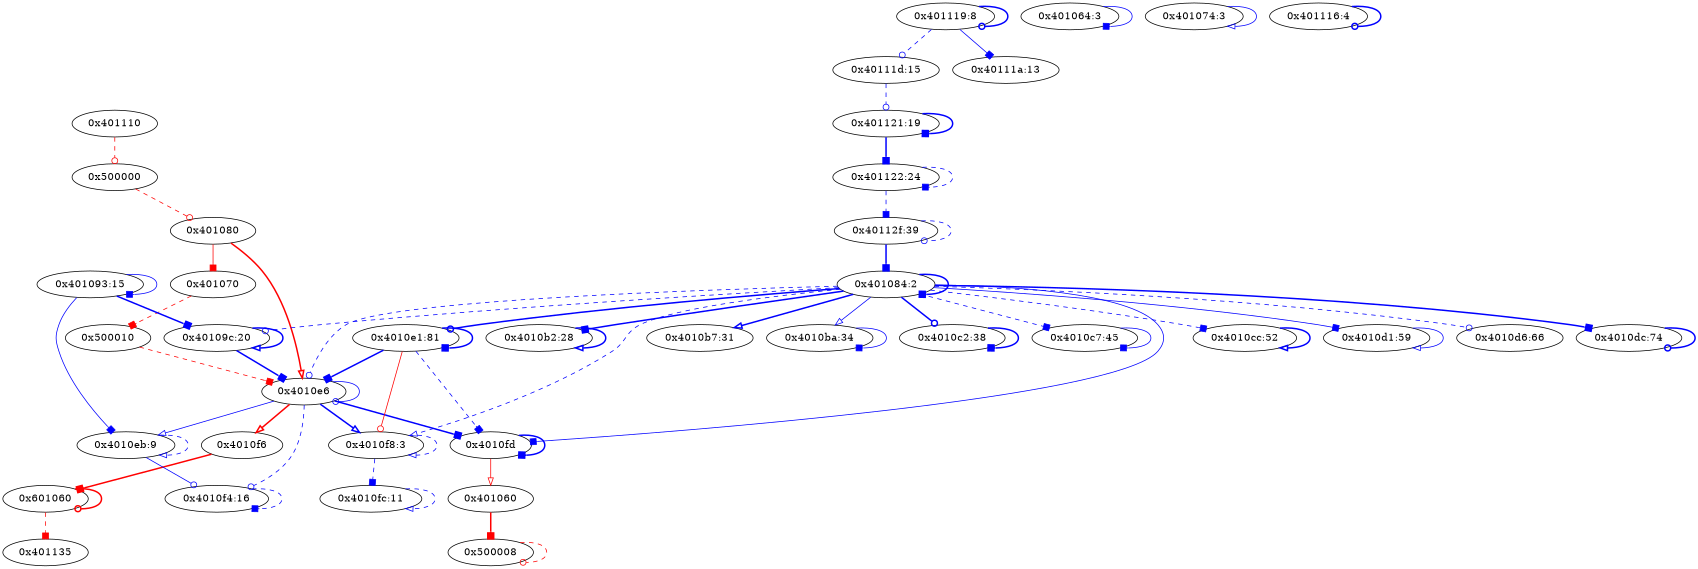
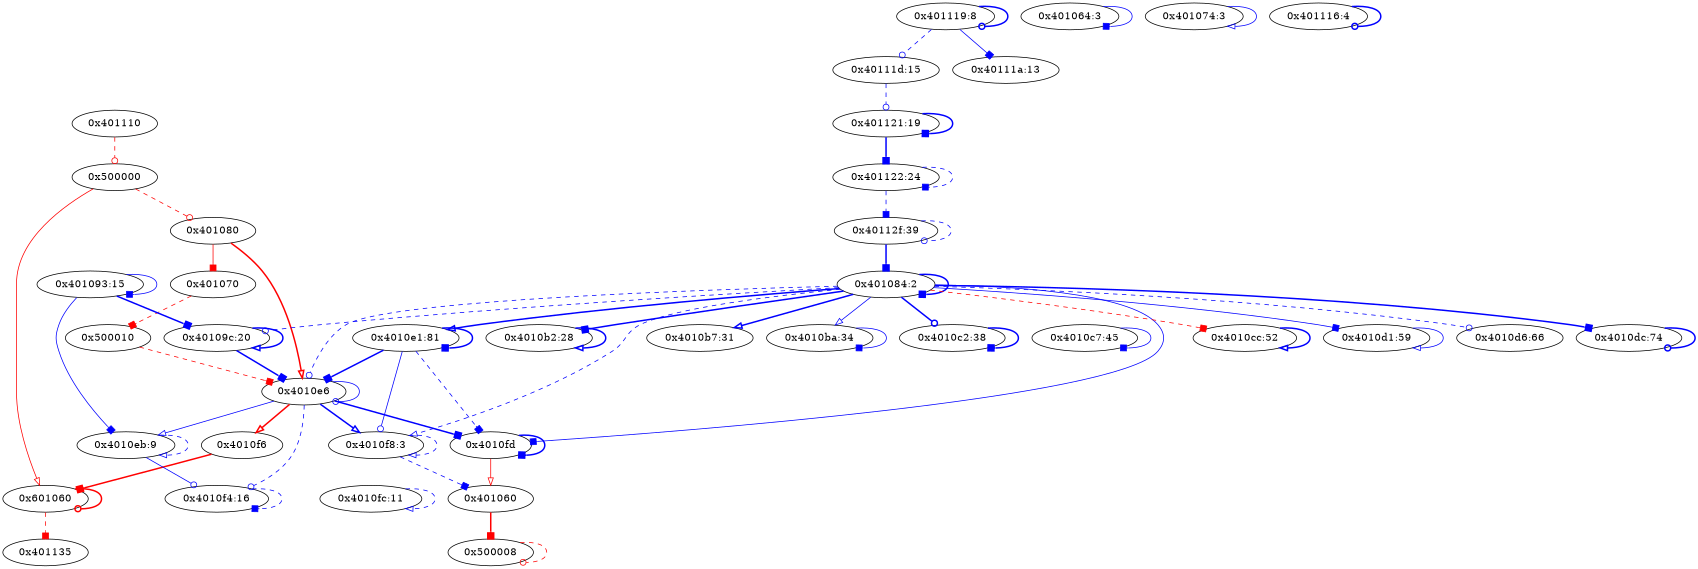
(646, 306) -> (646, 306)
(1065, 307) -> (1065, 307)
(981, 310) -> none
none -> (17, 319)
(392, 389) -> (392, 389)
(374, 468) -> (430, 471)
